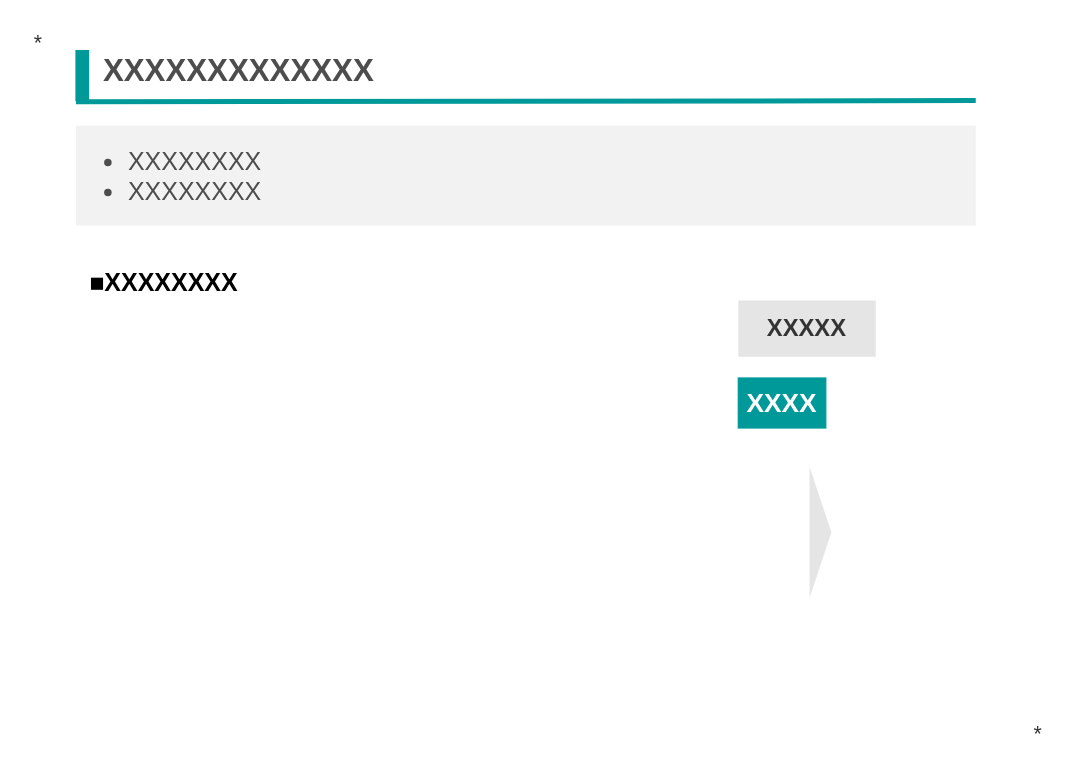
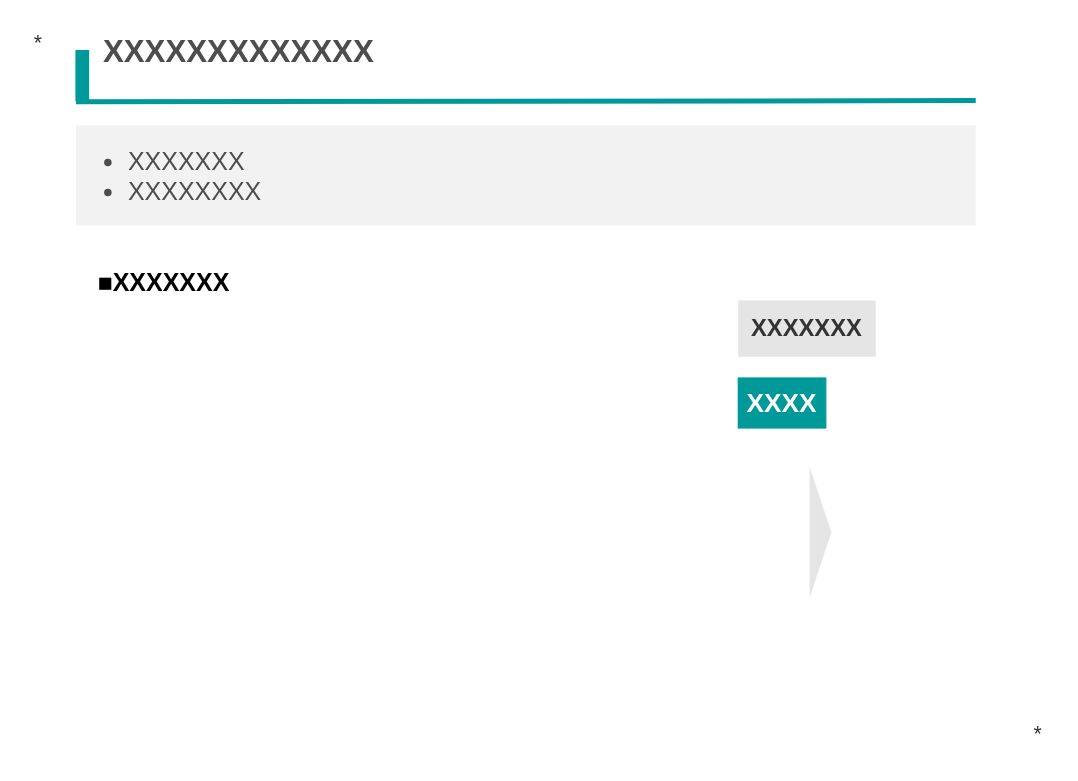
(529, 69) -> (529, 51)
(134, 176) -> (134, 176)
(164, 282) -> (164, 282)
(807, 329) -> (807, 329)
